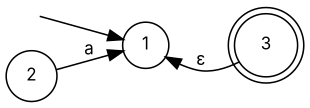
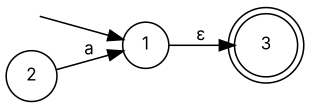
(210, 71) -> (194, 45)
